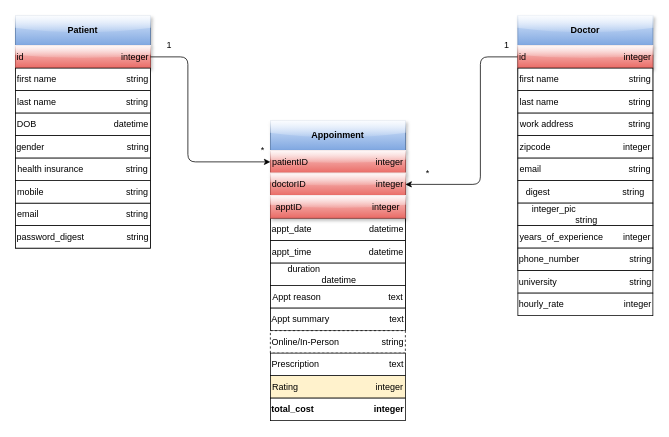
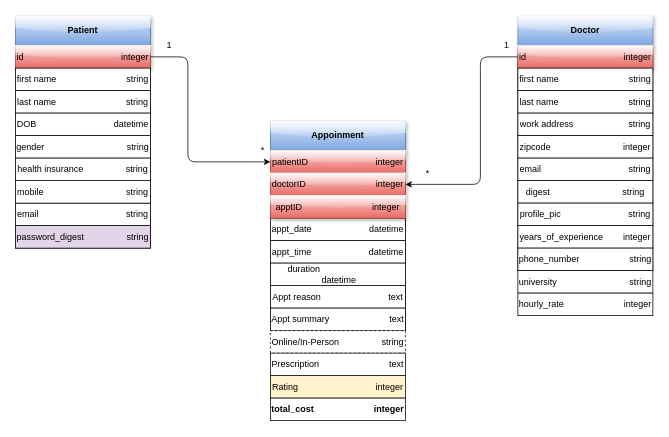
(585, 214) -> (585, 214)
(83, 237) -> (83, 237)
